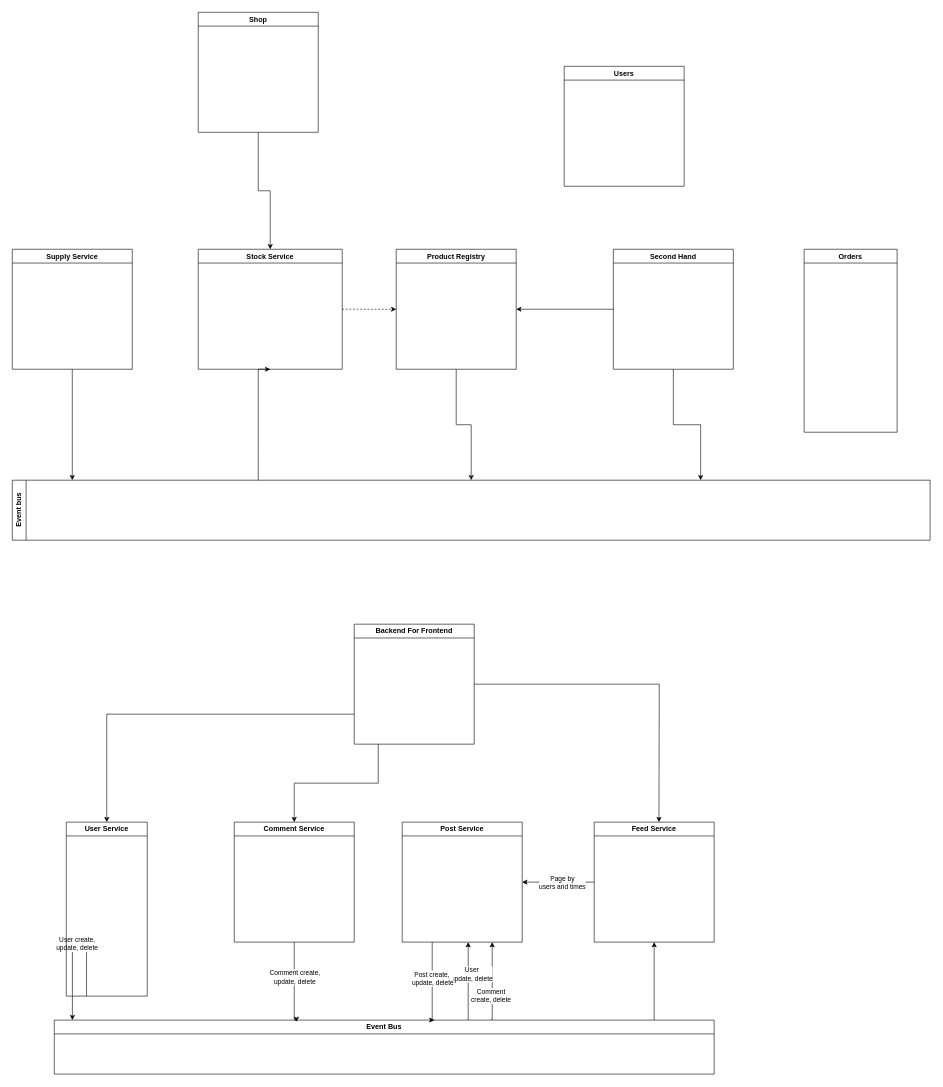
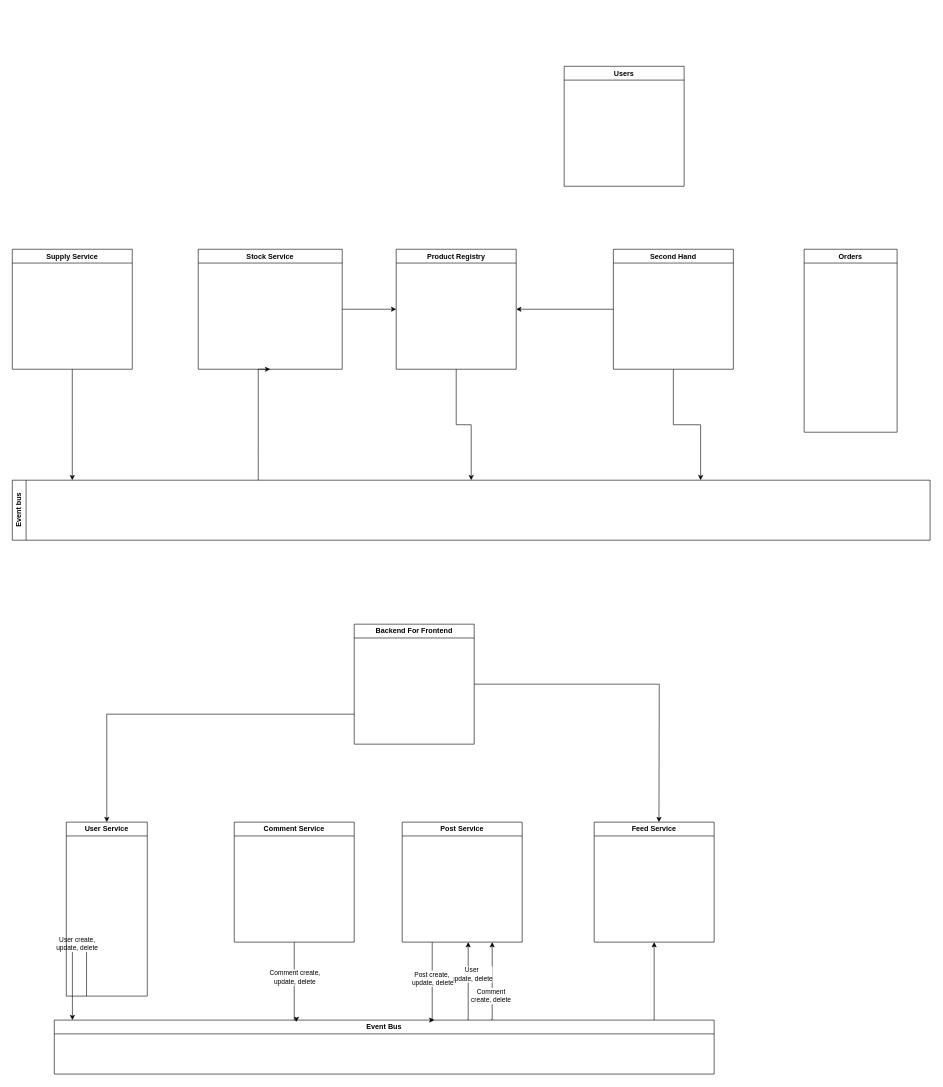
(258, 72) -> none
(258, 190) -> none
(368, 309) -> (368, 309)
(294, 783) -> none
(564, 882) -> none
